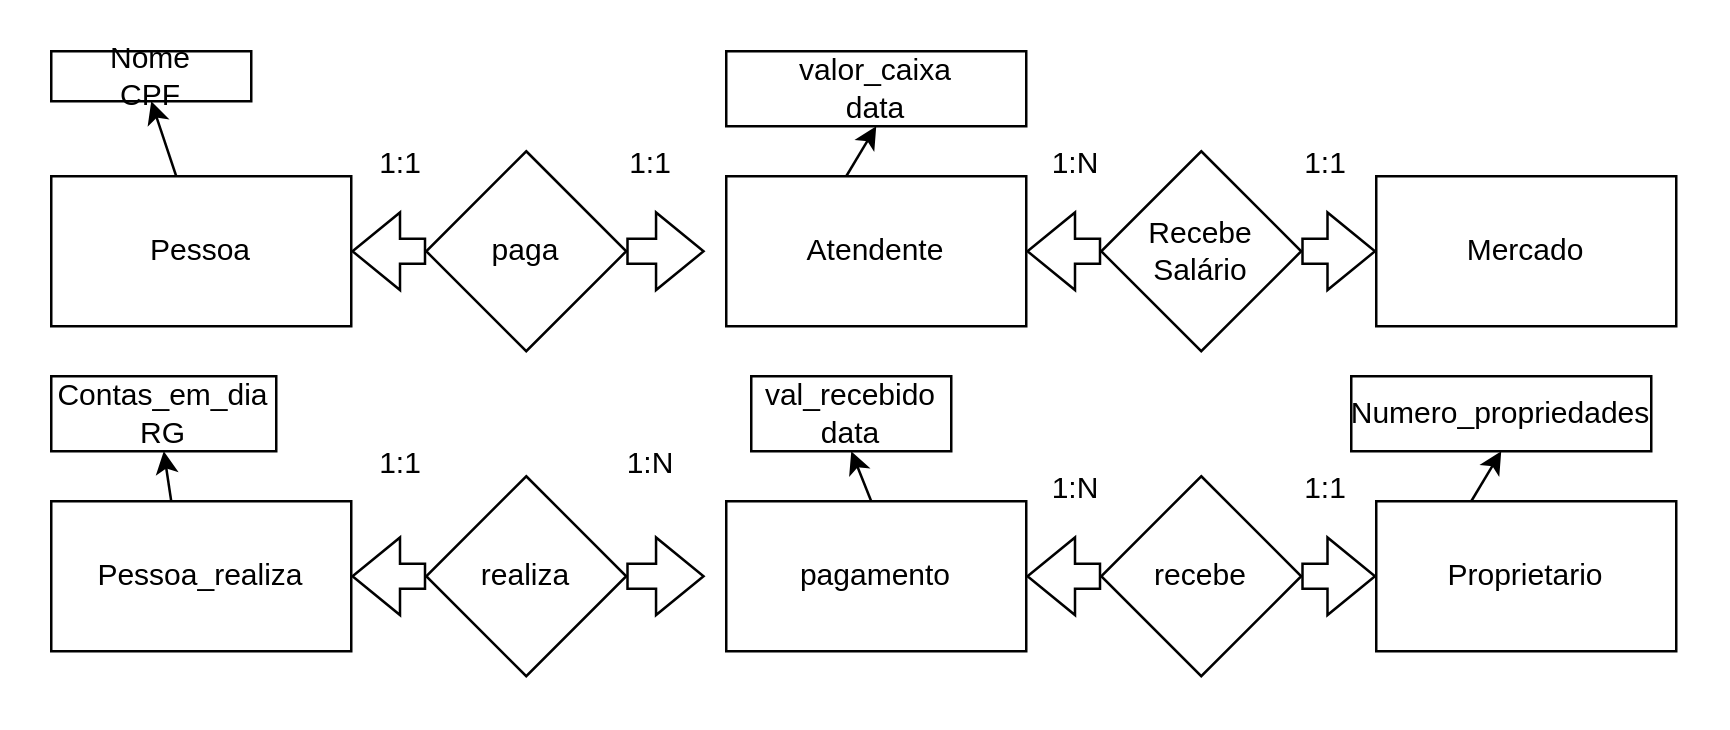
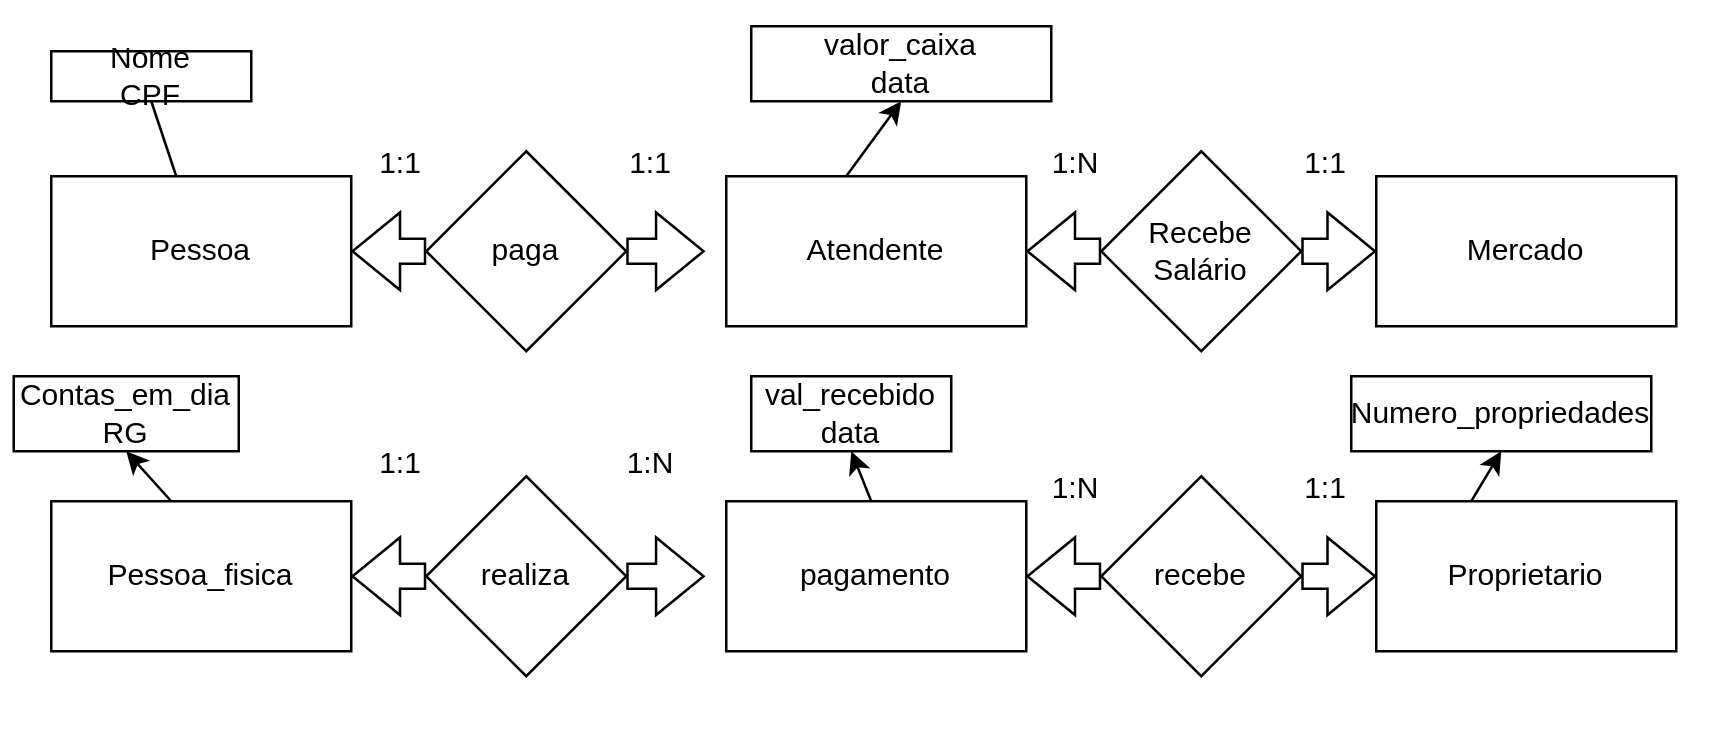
(876, 89) -> (901, 64)
(157, 118) -> (154, 111)
(164, 414) -> (126, 414)
(201, 576) -> (201, 576)
